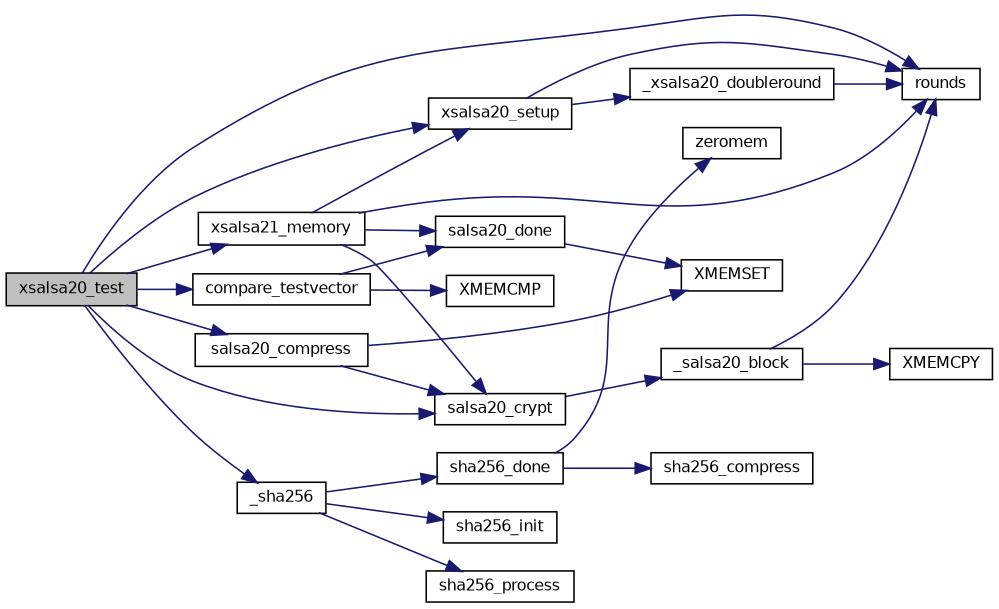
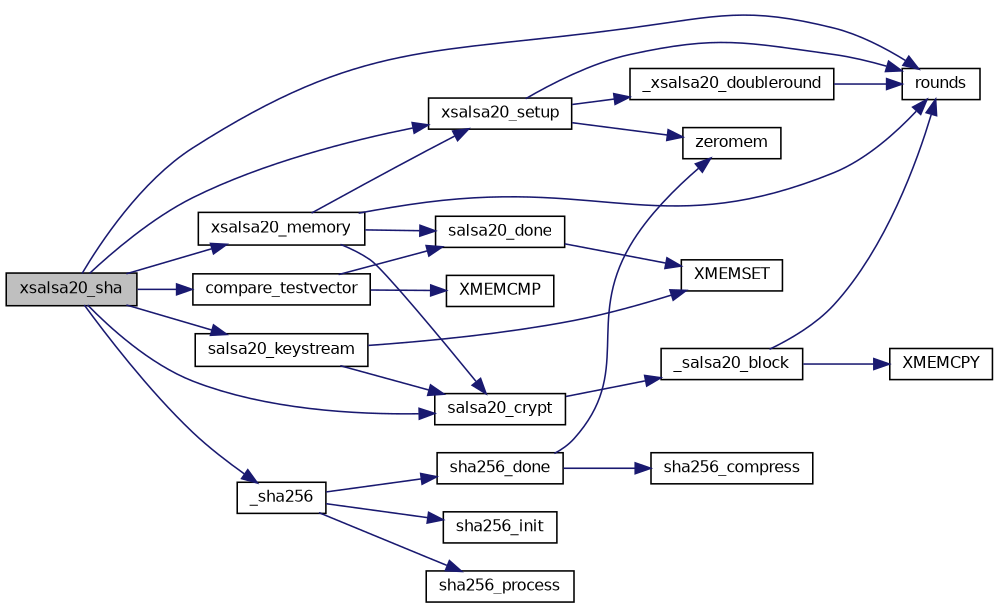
none -> (620, 129)
(282, 229) -> (282, 229)
(72, 289) -> (72, 289)
(282, 350) -> (282, 350)
